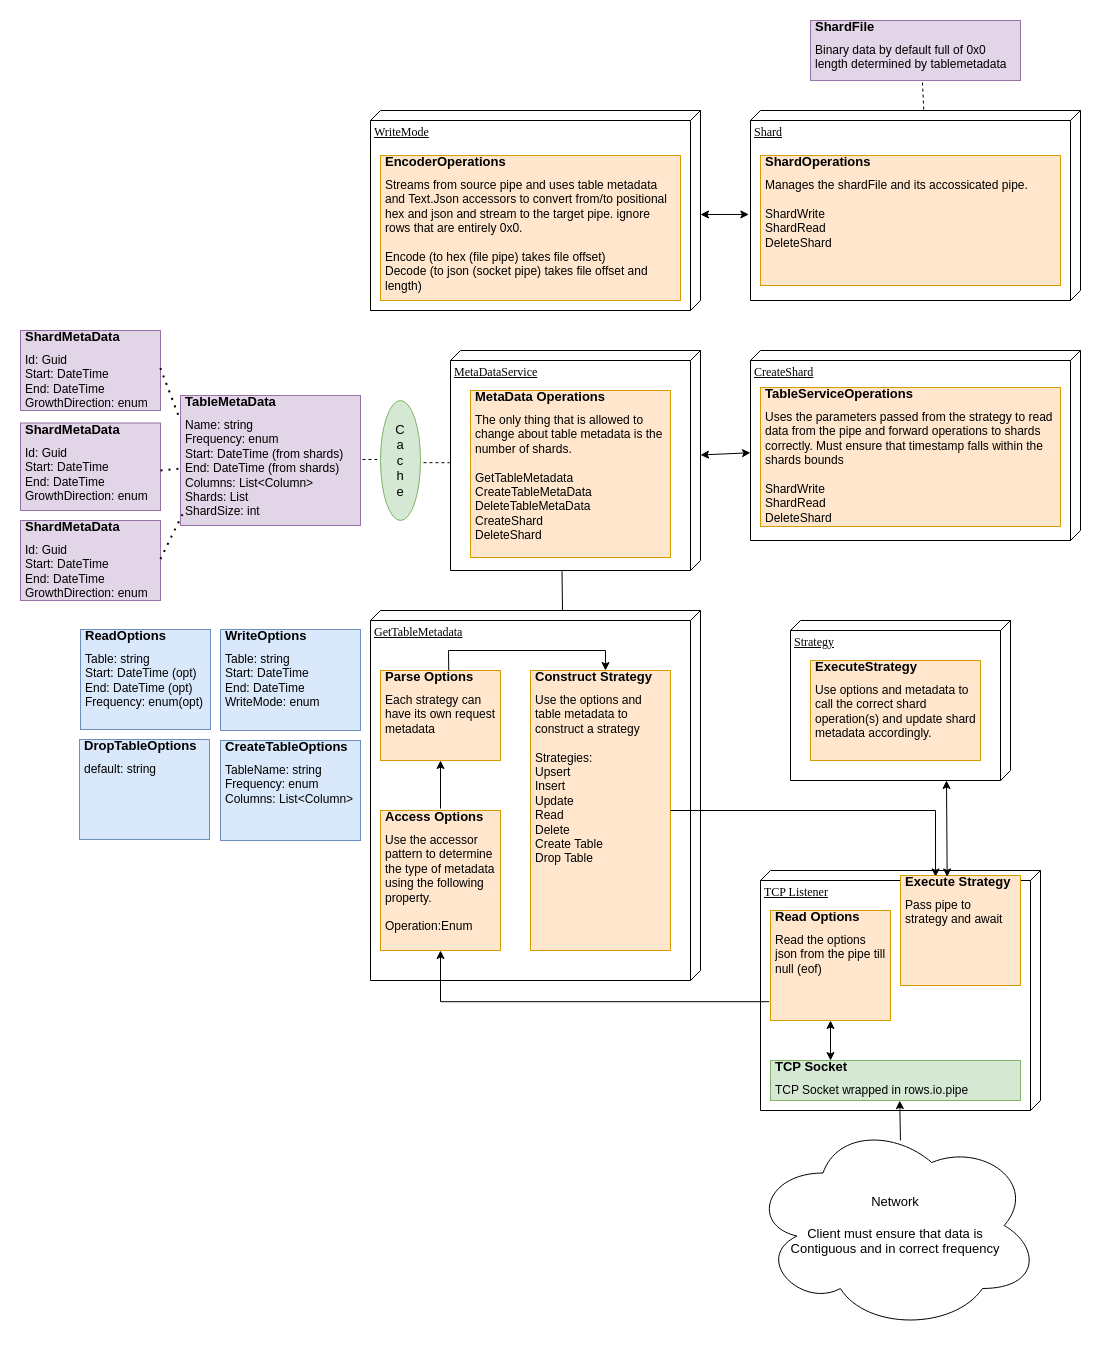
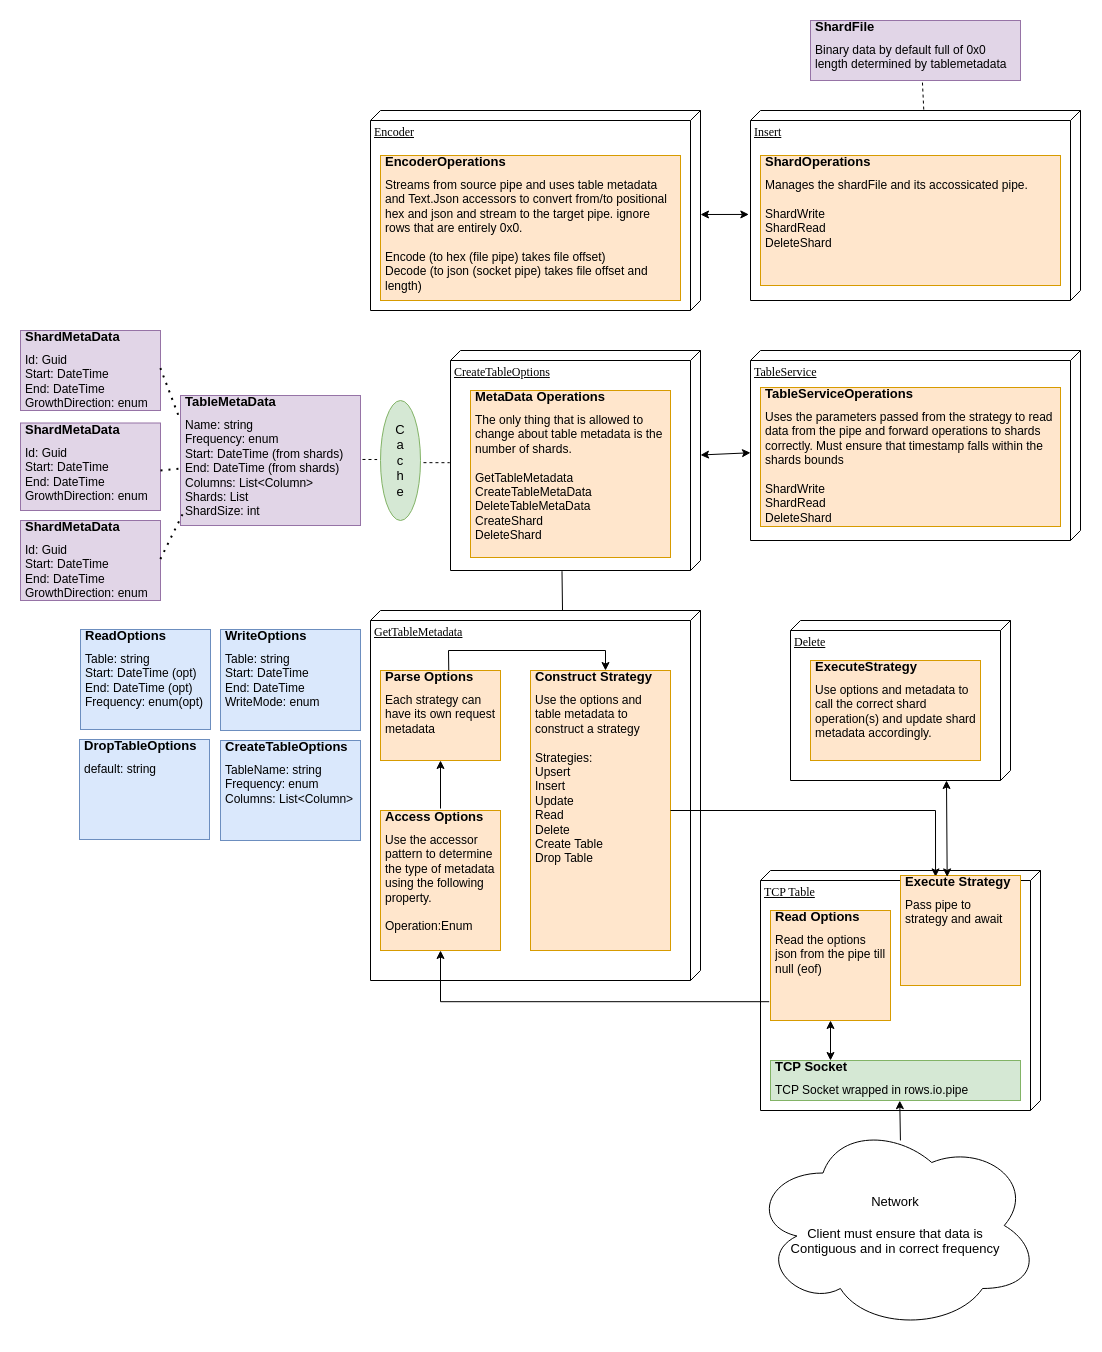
(403, 133) -> (398, 133)
(771, 133) -> (775, 133)
(503, 373) -> (512, 373)
(791, 373) -> (792, 373)
(821, 643) -> (813, 643)
(802, 893) -> (792, 893)
